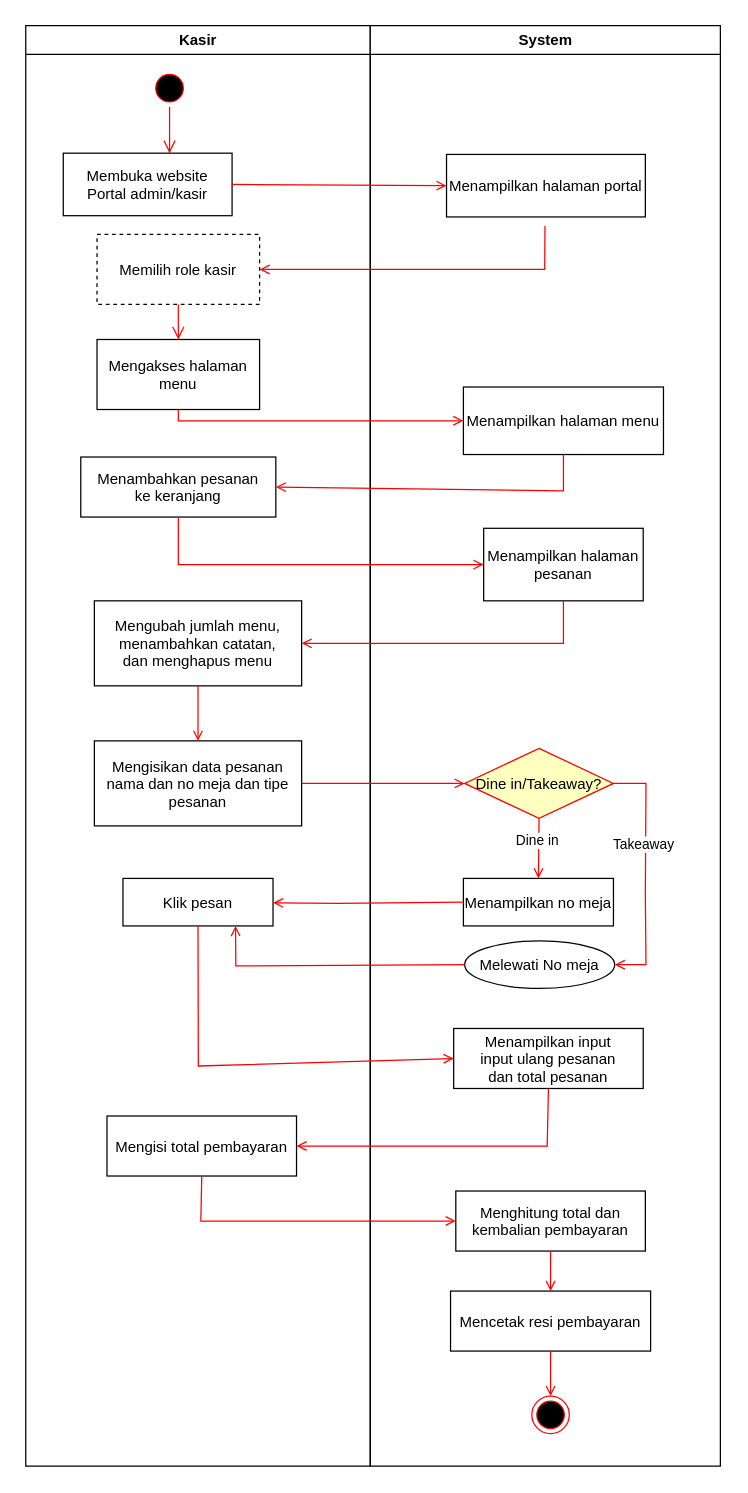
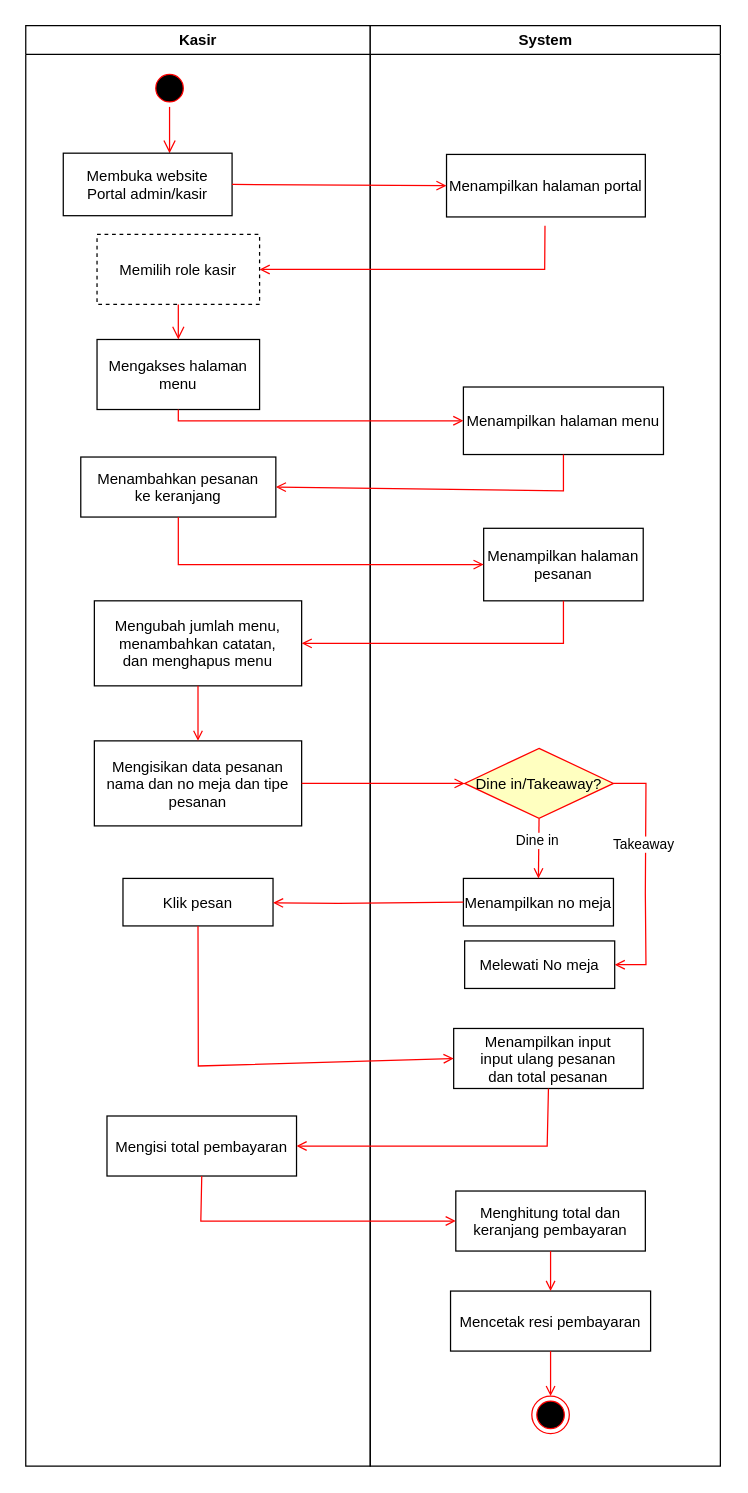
(539, 964) -> (539, 964)
(332, 965) -> none
(550, 1213) -> (550, 1213)
